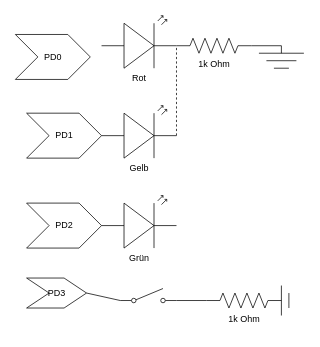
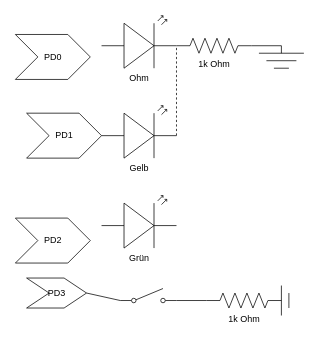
(140, 79) -> (140, 79)
(64, 225) -> (53, 240)
